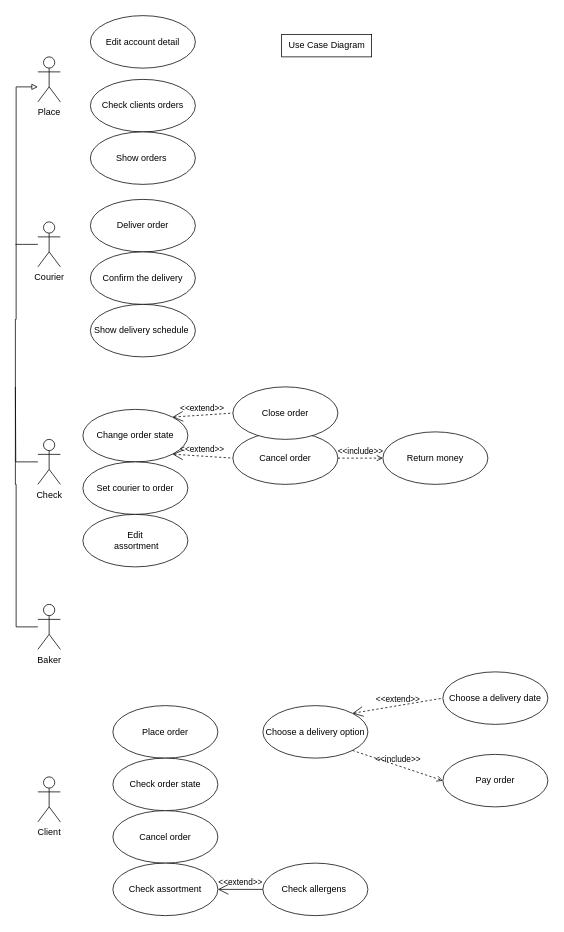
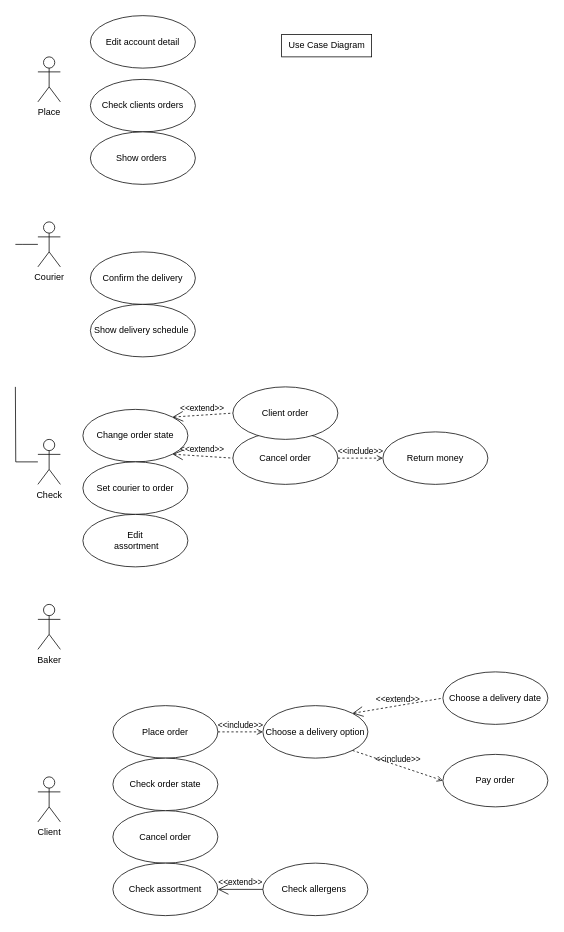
(143, 225) -> none
(16, 229) -> none
(285, 413) -> (285, 413)
none -> (239, 732)
